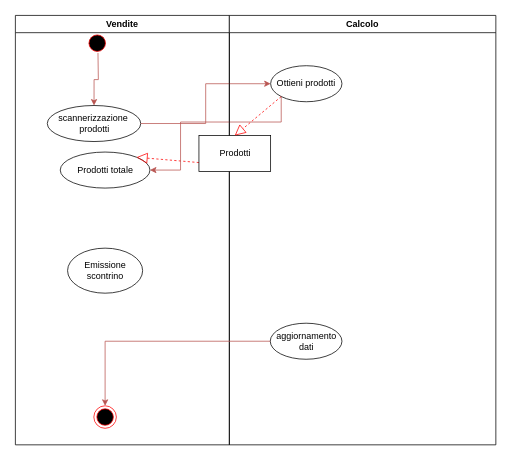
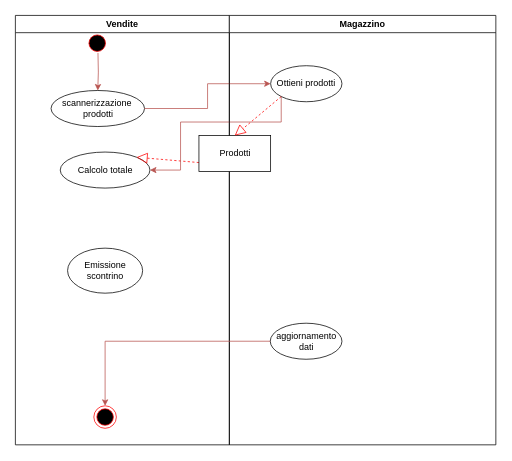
(362, 24) -> (362, 24)
(94, 123) -> (98, 108)
(105, 170) -> (105, 170)
